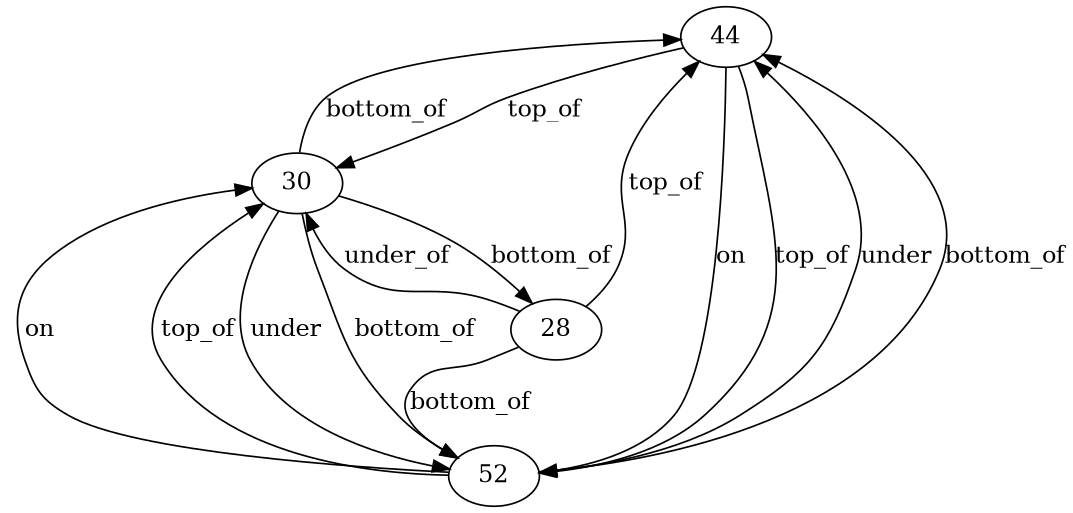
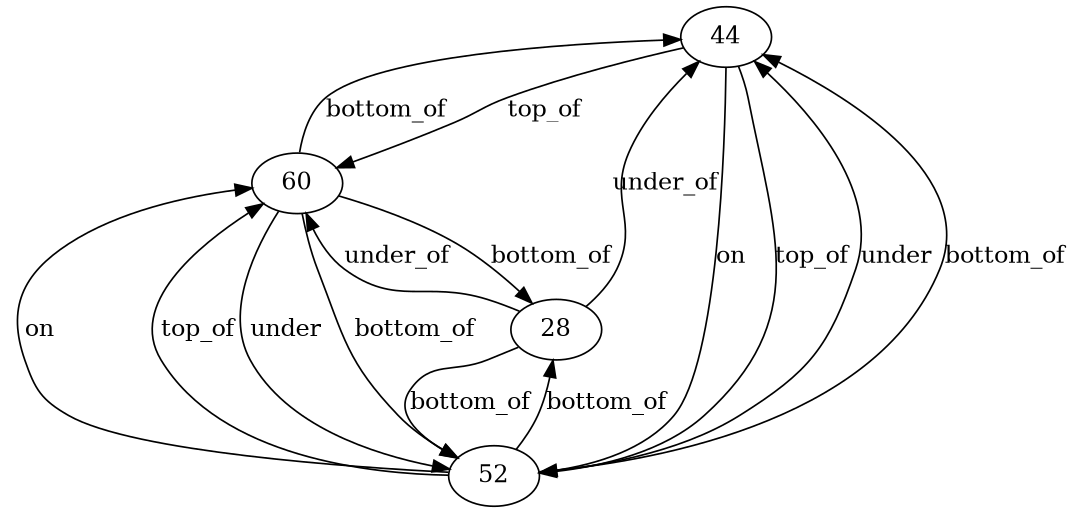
(297, 183) -> (297, 183)
(666, 183) -> (666, 183)
none -> (538, 415)
